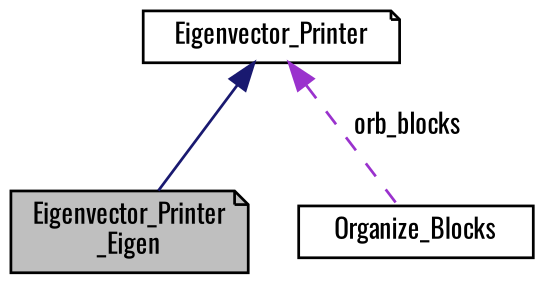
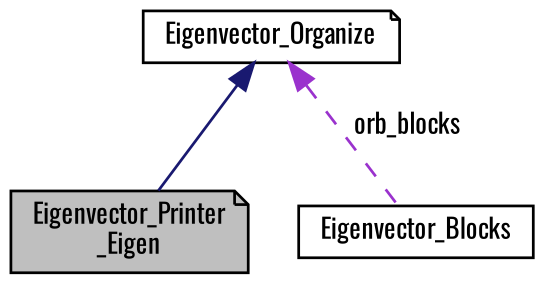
(271, 37) -> (271, 37)
(416, 232) -> (416, 232)
